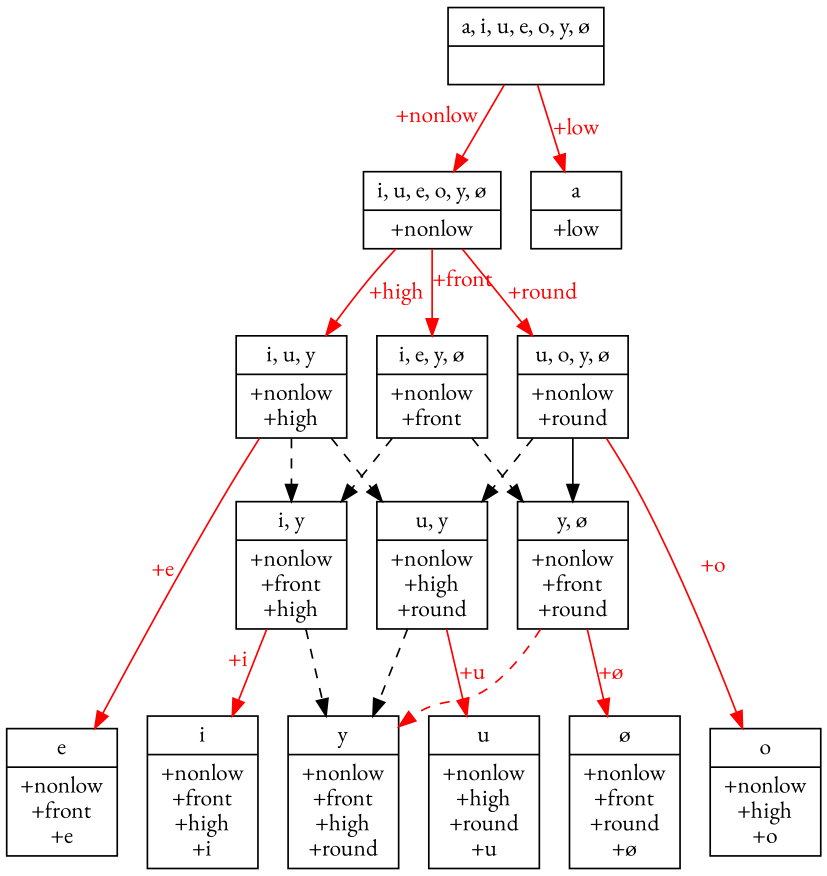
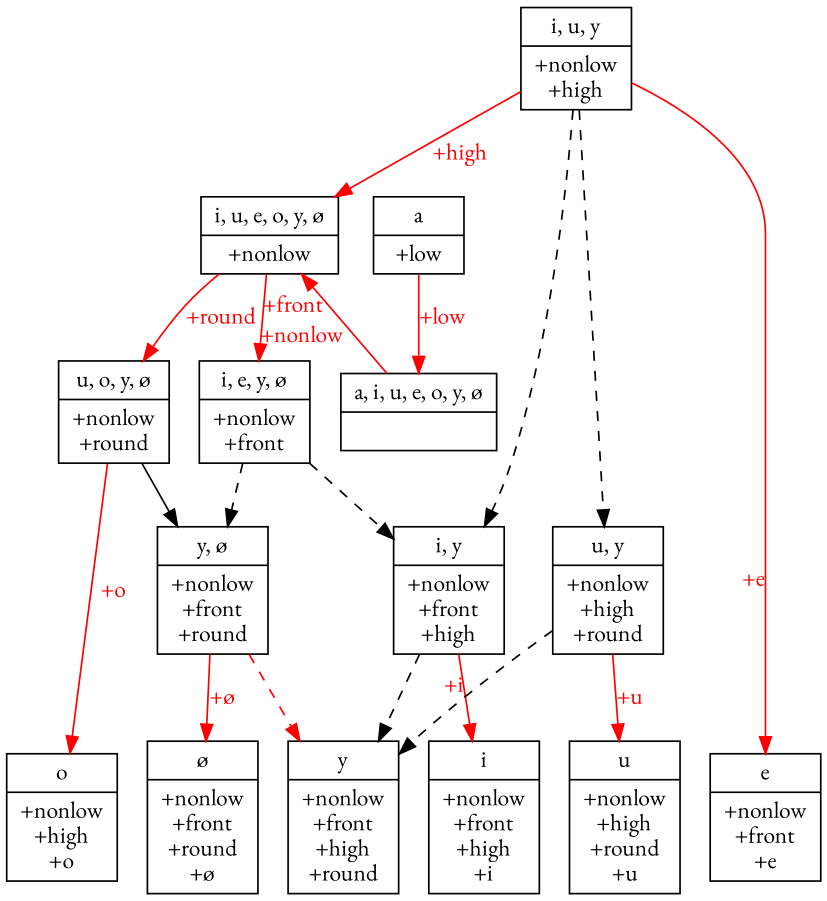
(549, 120) -> (419, 315)
(365, 284) -> (435, 140)
(513, 463) -> none
